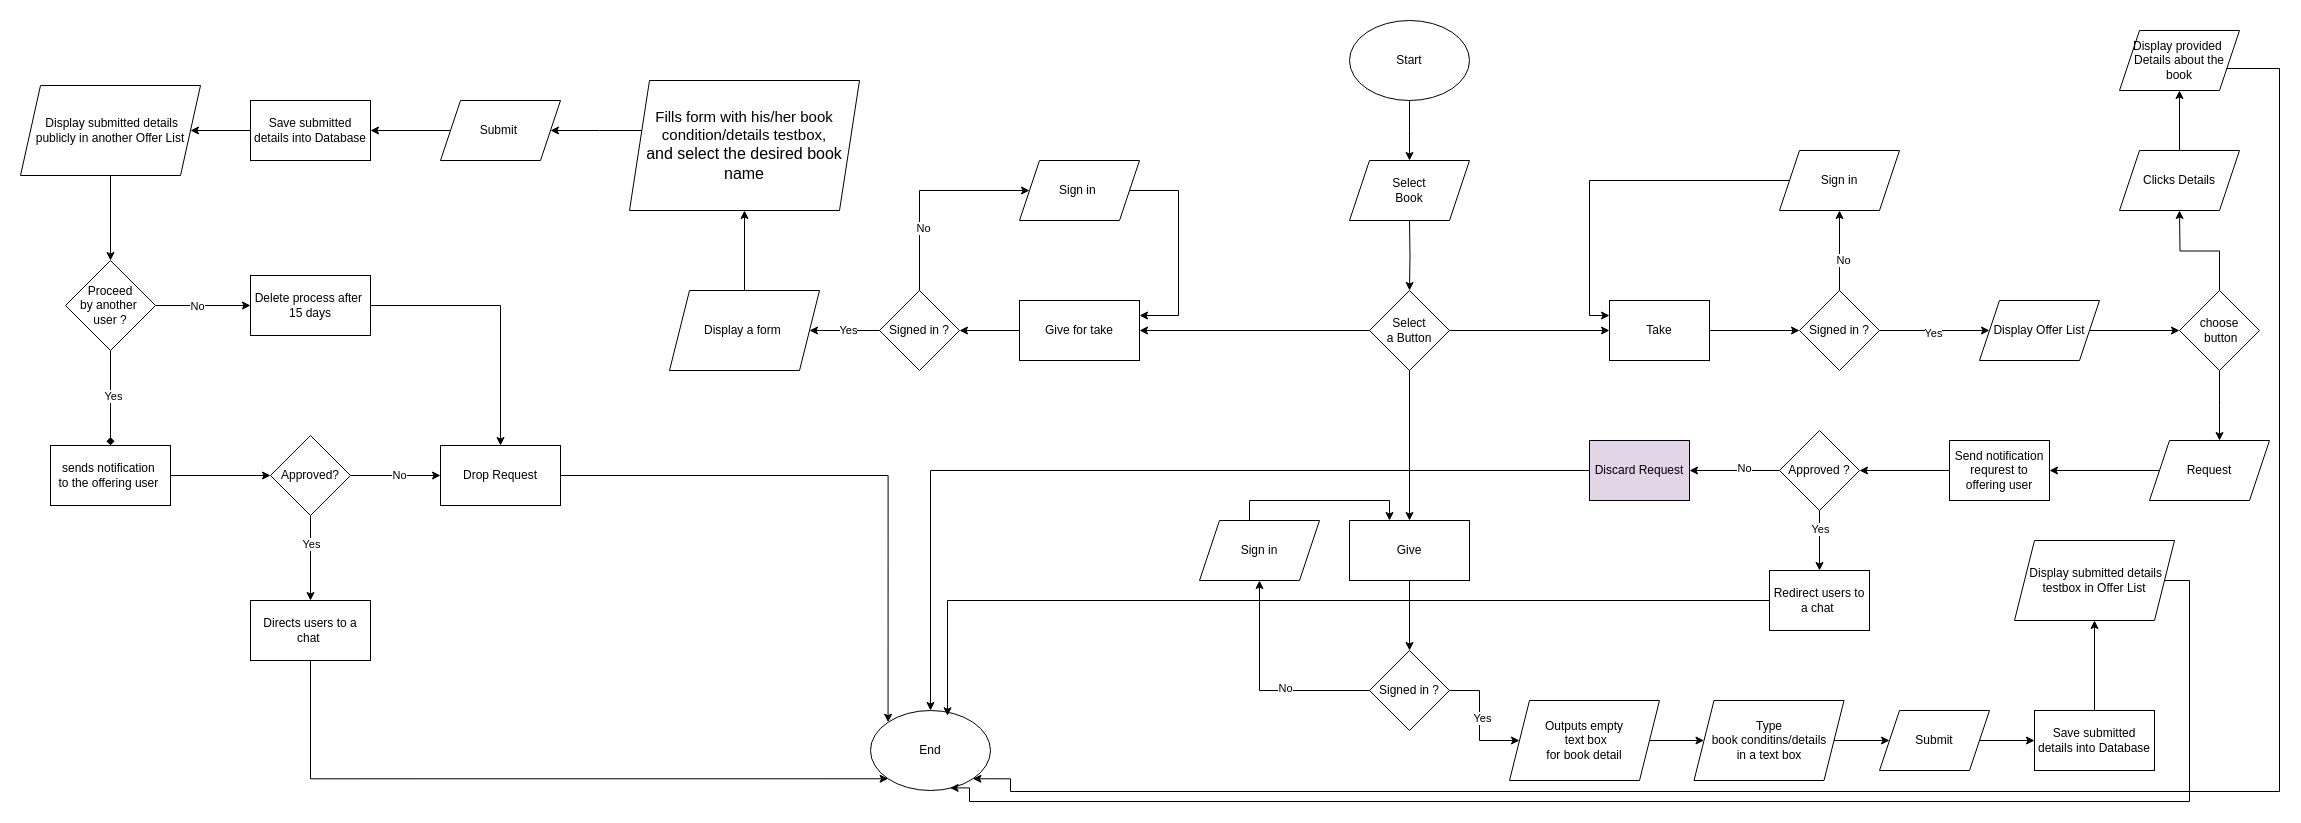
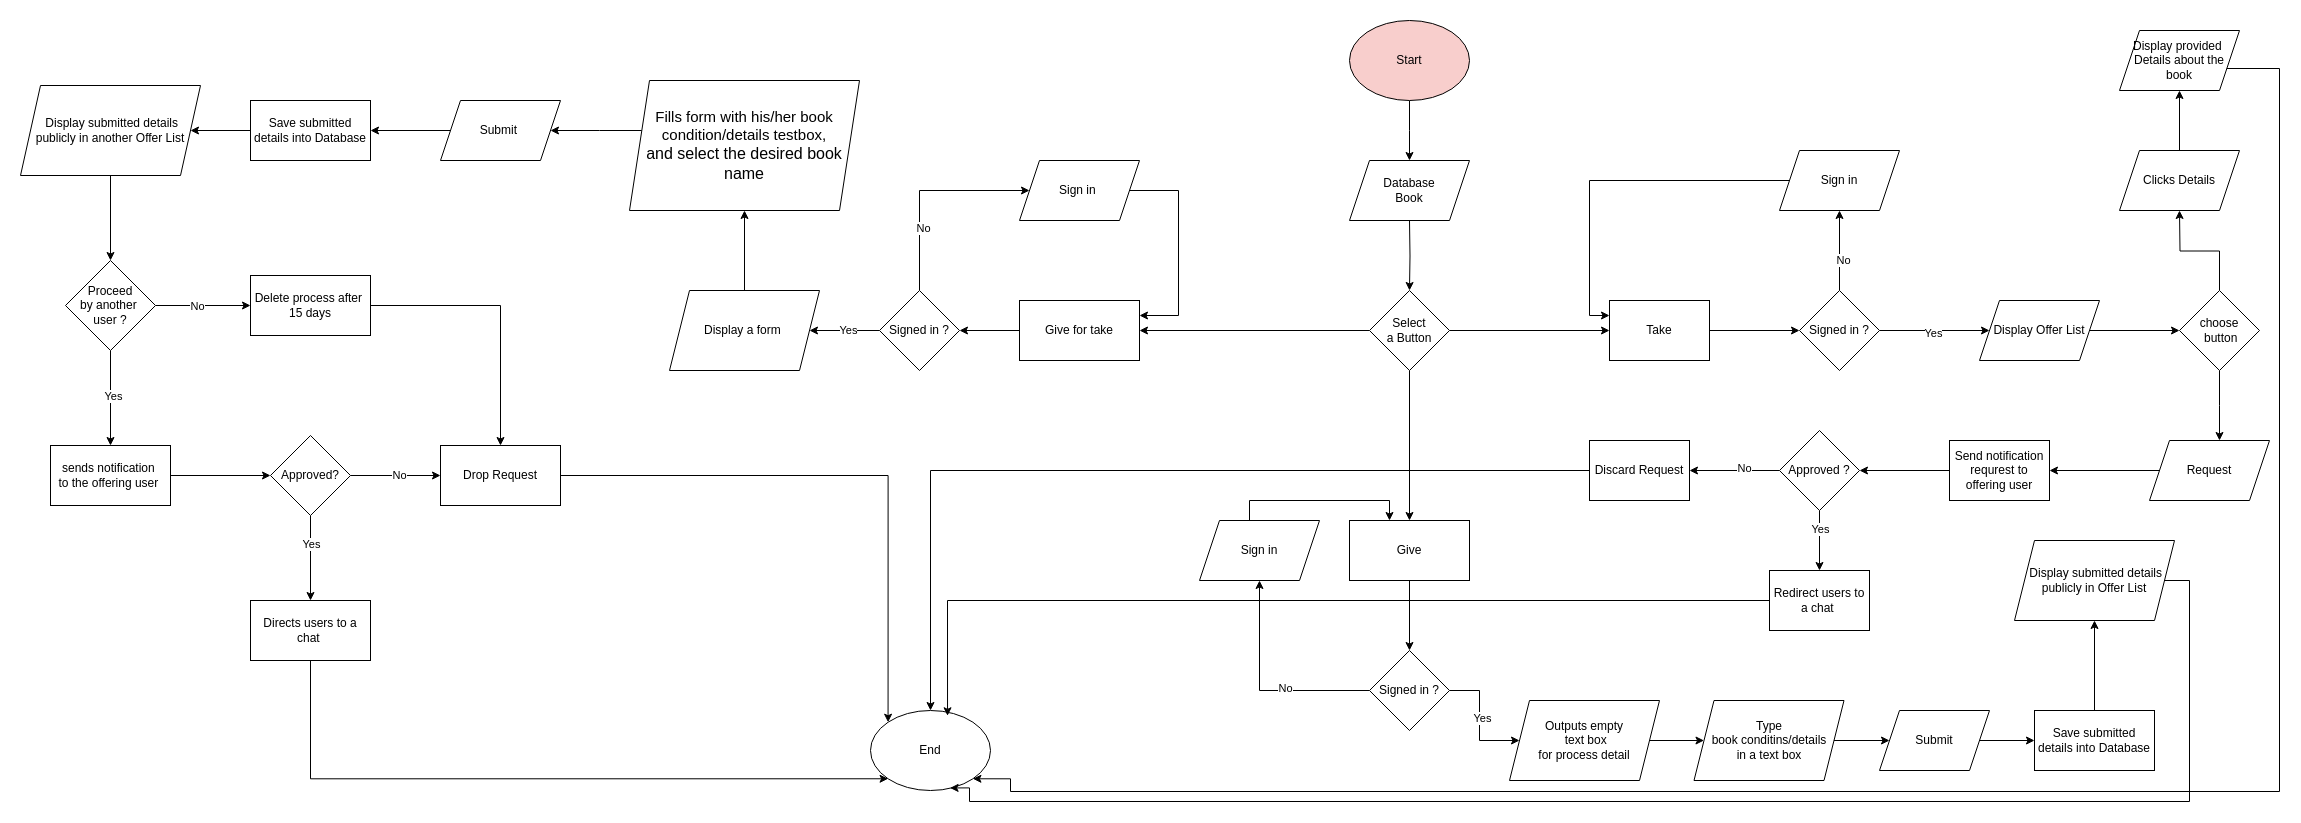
(1410, 61) -> (1410, 61)
(1410, 191) -> (1410, 191)
(111, 437) -> (111, 437)
(1640, 471) -> (1640, 471)
(2095, 581) -> (2095, 581)
(1585, 741) -> (1585, 741)
